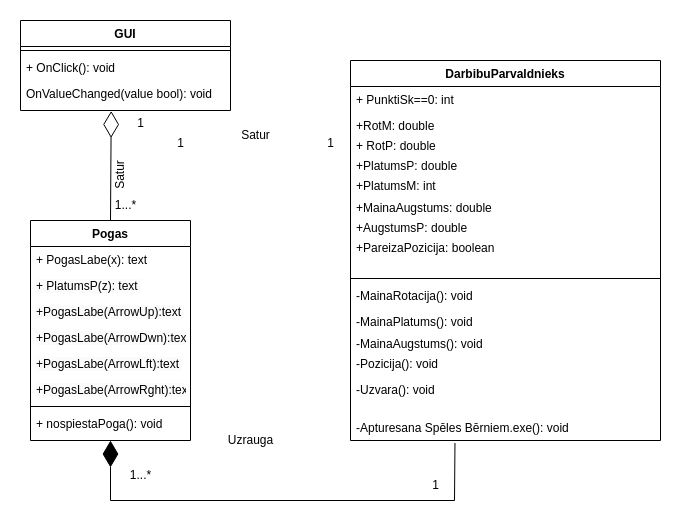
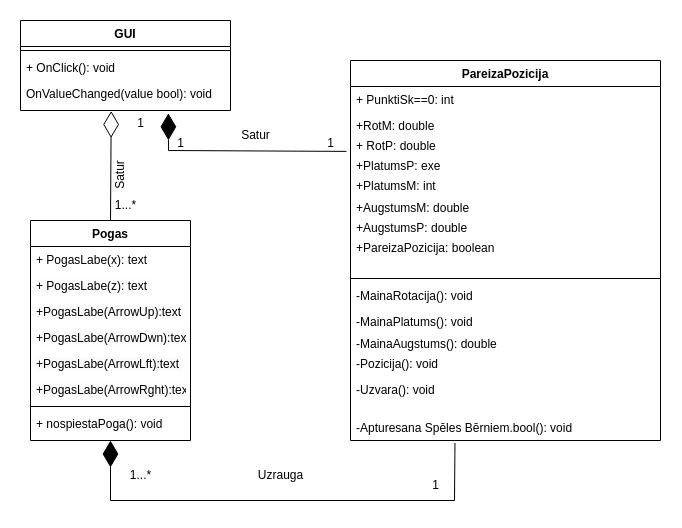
(506, 75) -> (506, 75)
none -> (252, 151)
(407, 167) -> (399, 167)
(424, 209) -> (412, 209)
(94, 287) -> (99, 287)
(424, 345) -> (431, 345)
(472, 429) -> (474, 429)
(251, 441) -> (281, 476)
